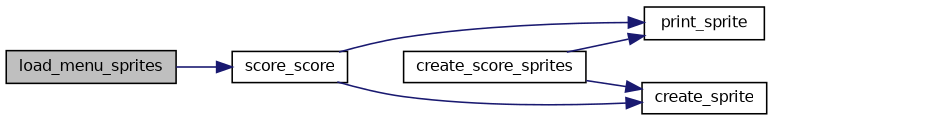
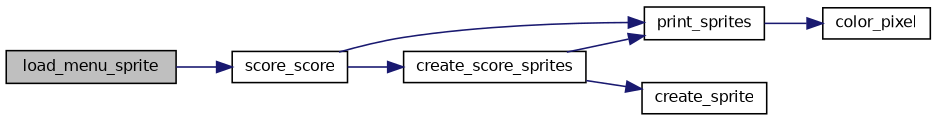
(704, 23) -> (704, 23)
none -> (877, 23)
(91, 67) -> (91, 67)
(481, 103) -> (368, 67)
